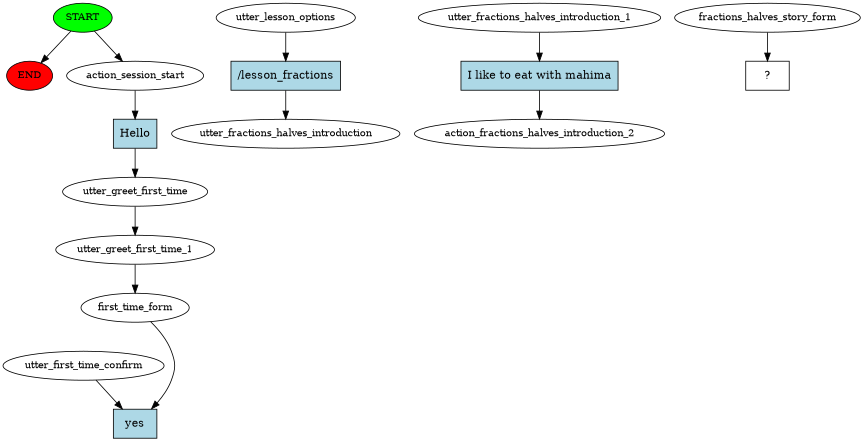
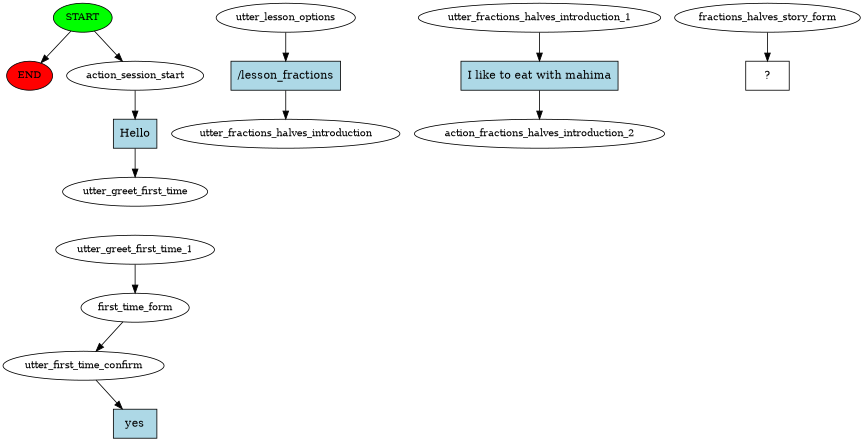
(135, 217) -> none
(174, 361) -> (112, 334)
